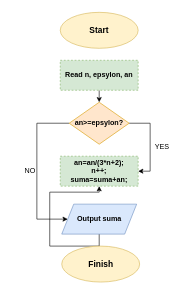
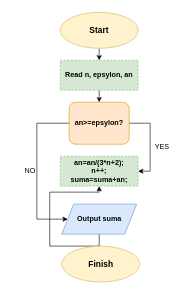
none -> (99, 54)
(99, 123) -> (99, 123)
